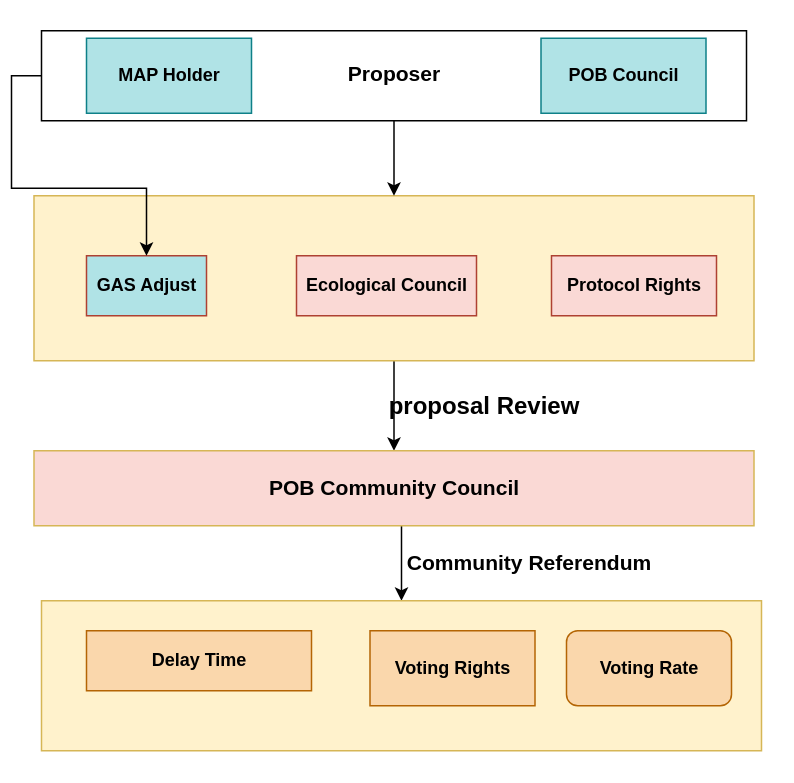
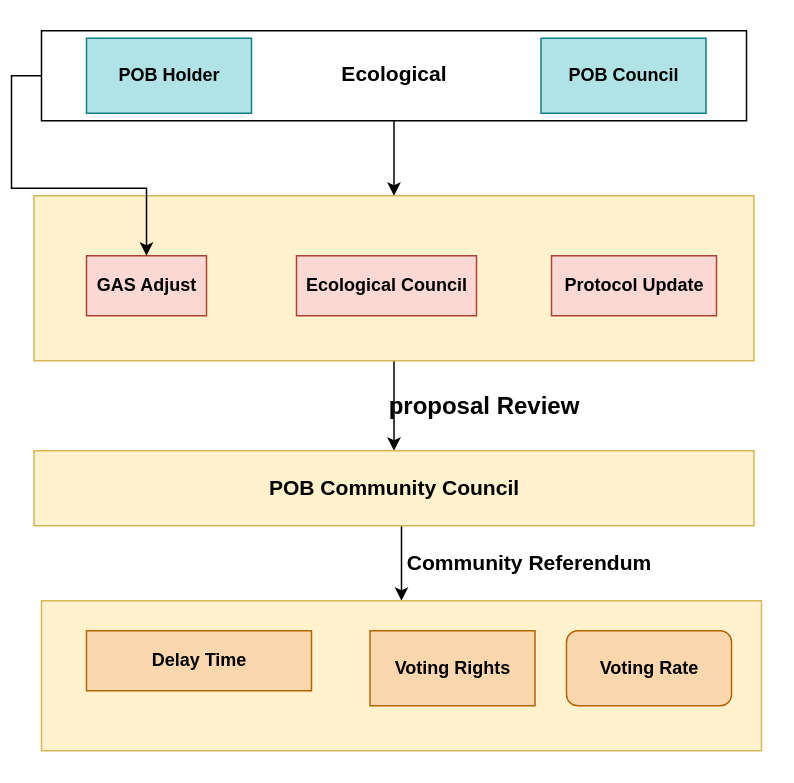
(170, 76) -> (170, 76)
(395, 76) -> (395, 76)
(146, 286) -> (146, 286)
(635, 286) -> (635, 286)
(394, 488) -> (394, 488)
